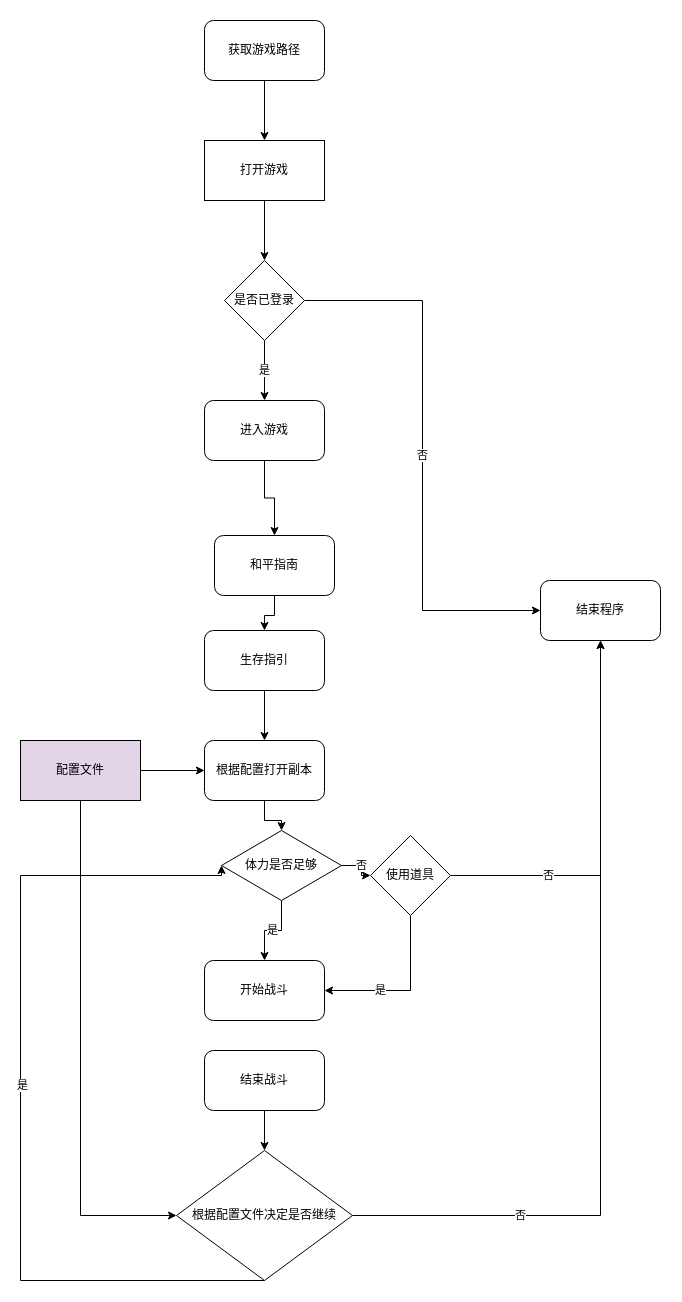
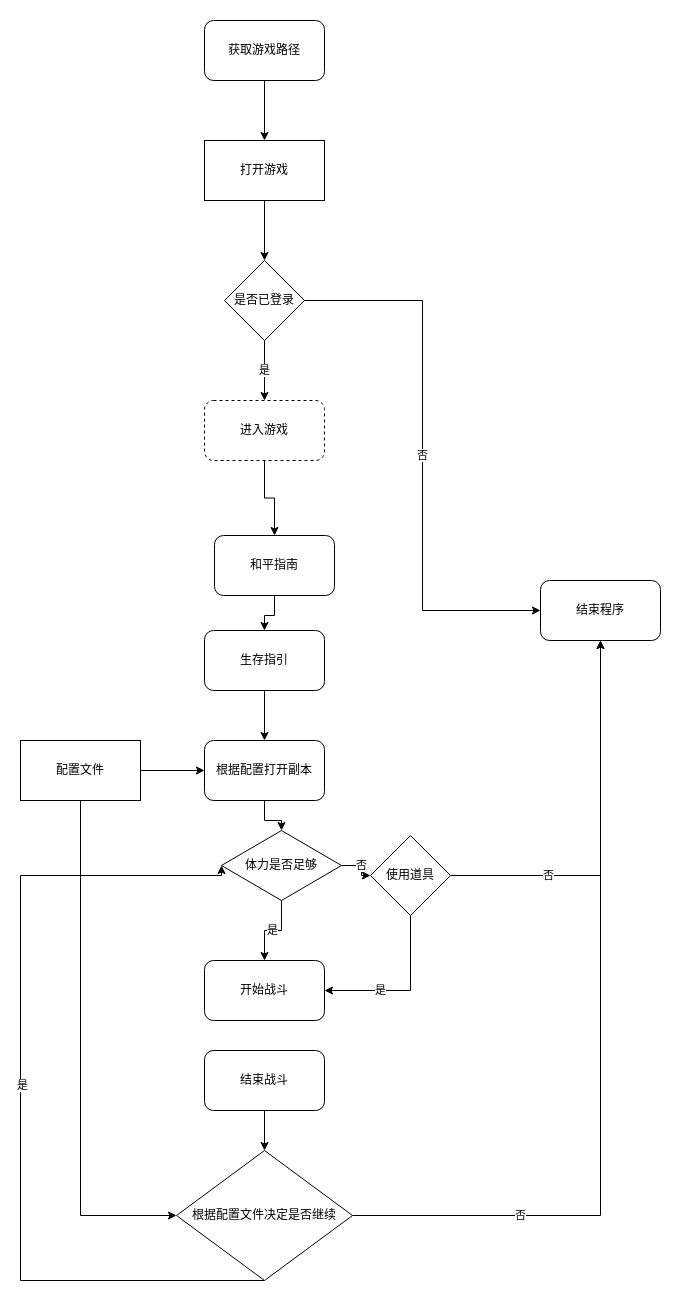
(265, 431) -> (265, 431)
(81, 771) -> (81, 771)
